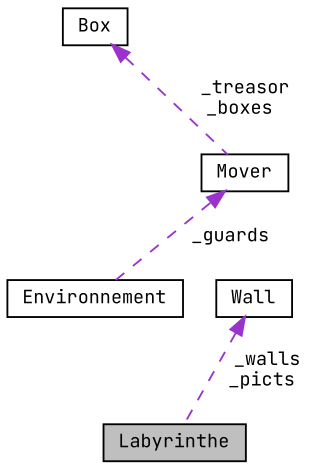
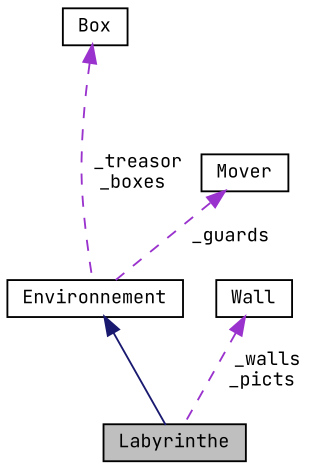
(177, 106) -> (82, 172)
none -> (140, 379)
